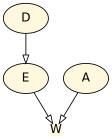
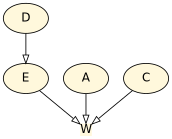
none -> (146, 78)
